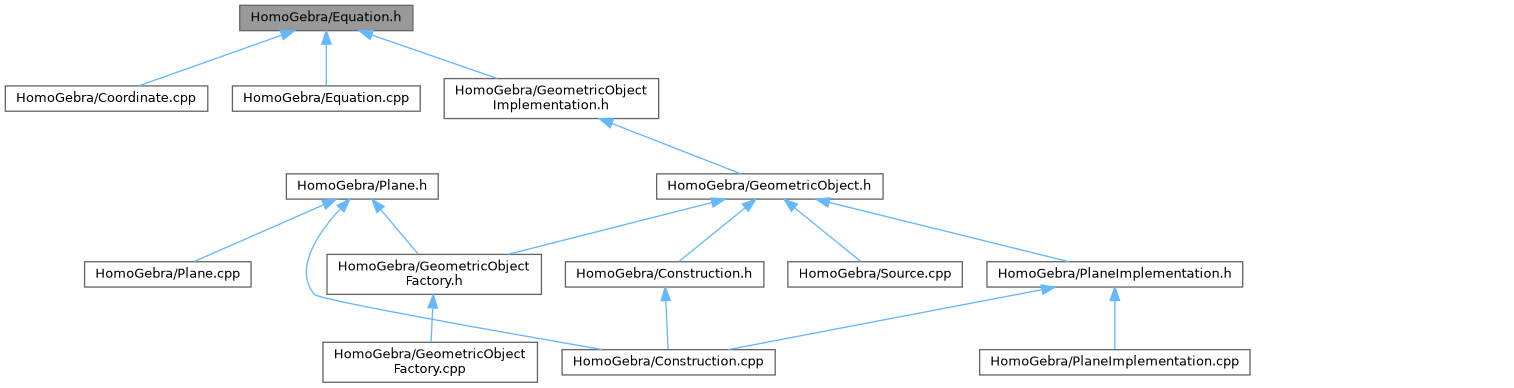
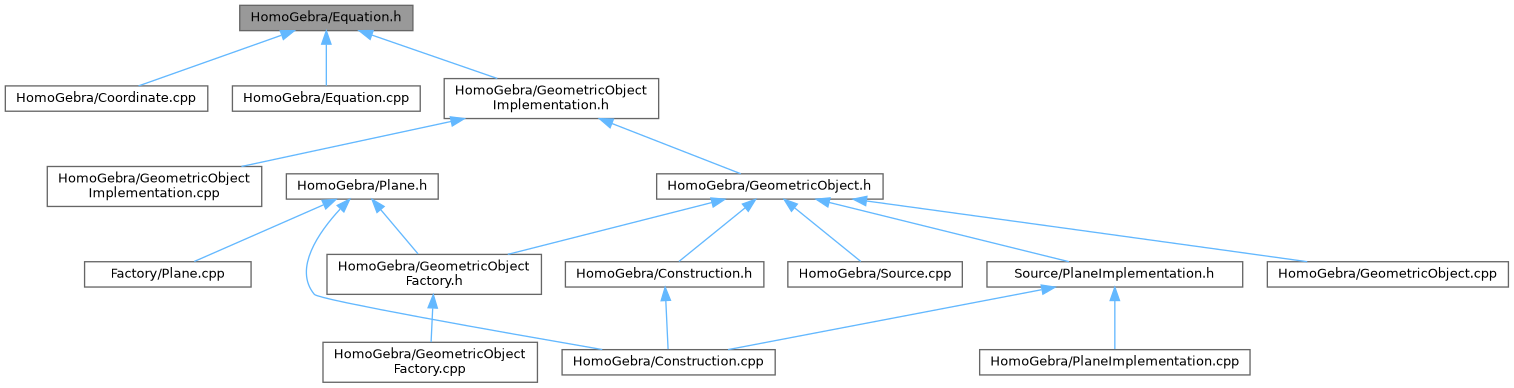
none -> (155, 186)
(168, 274) -> (168, 274)
(1115, 274) -> (1115, 274)
none -> (1388, 274)
